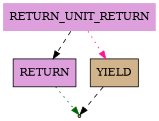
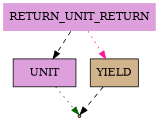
(45, 73) -> (45, 73)
